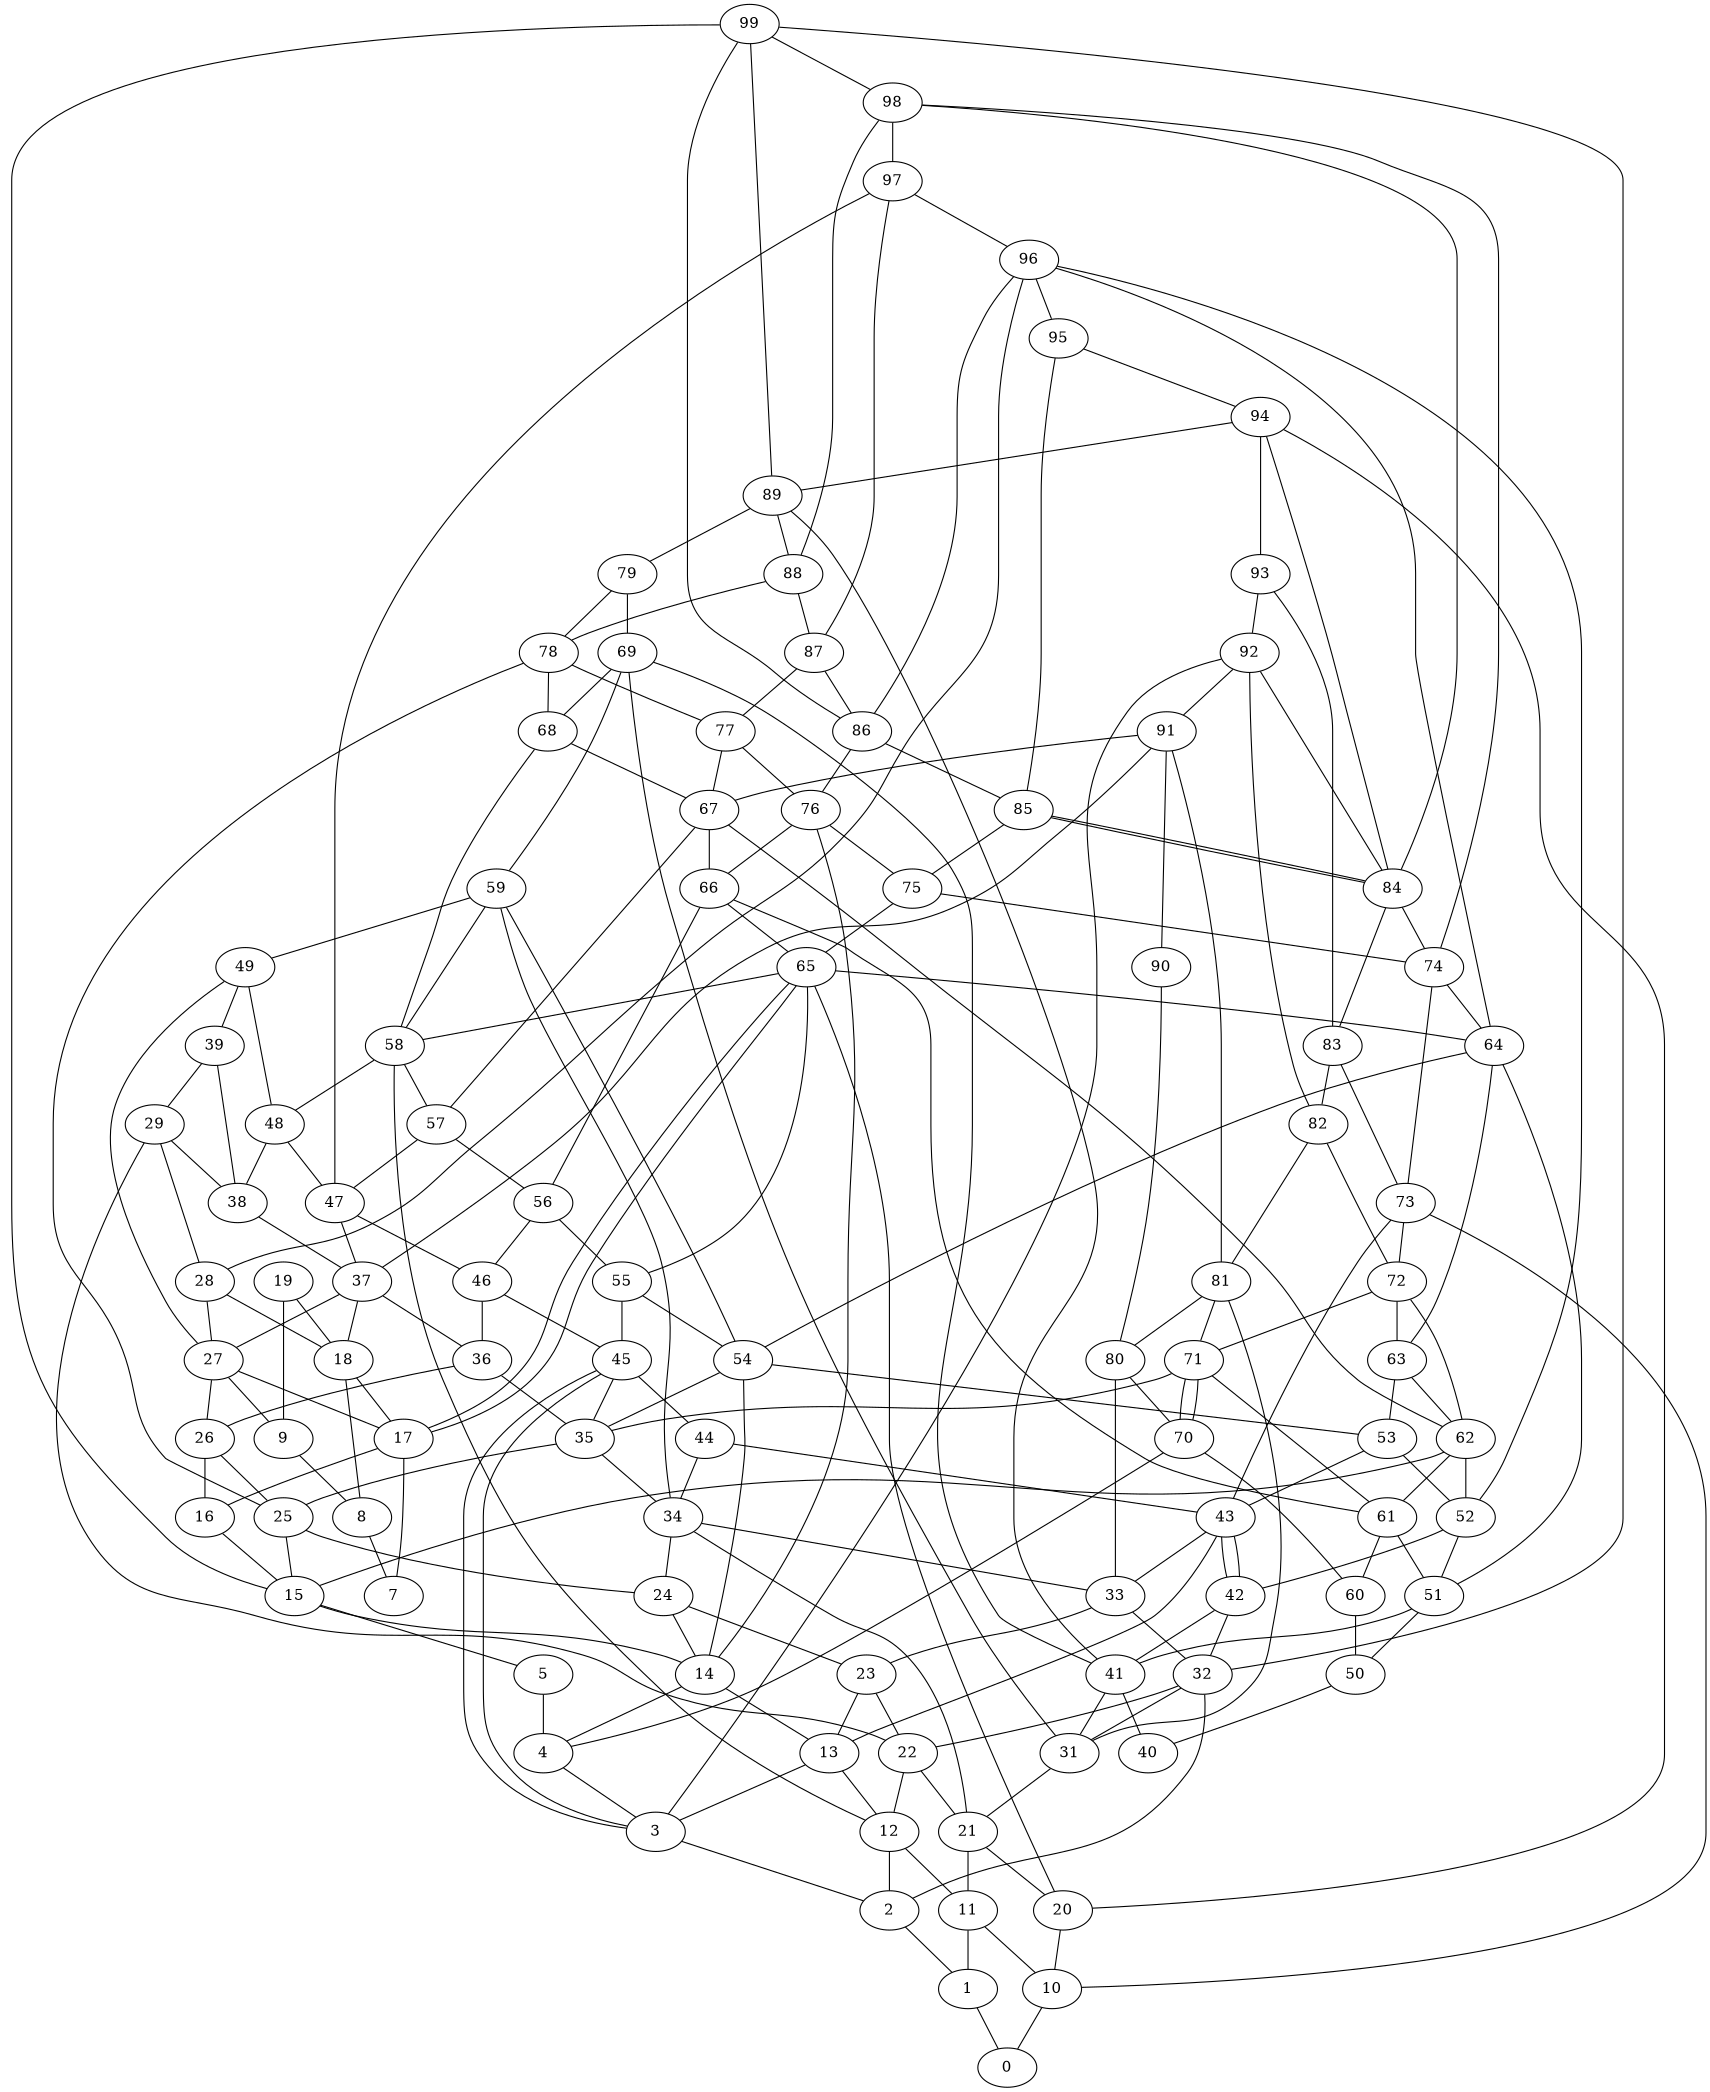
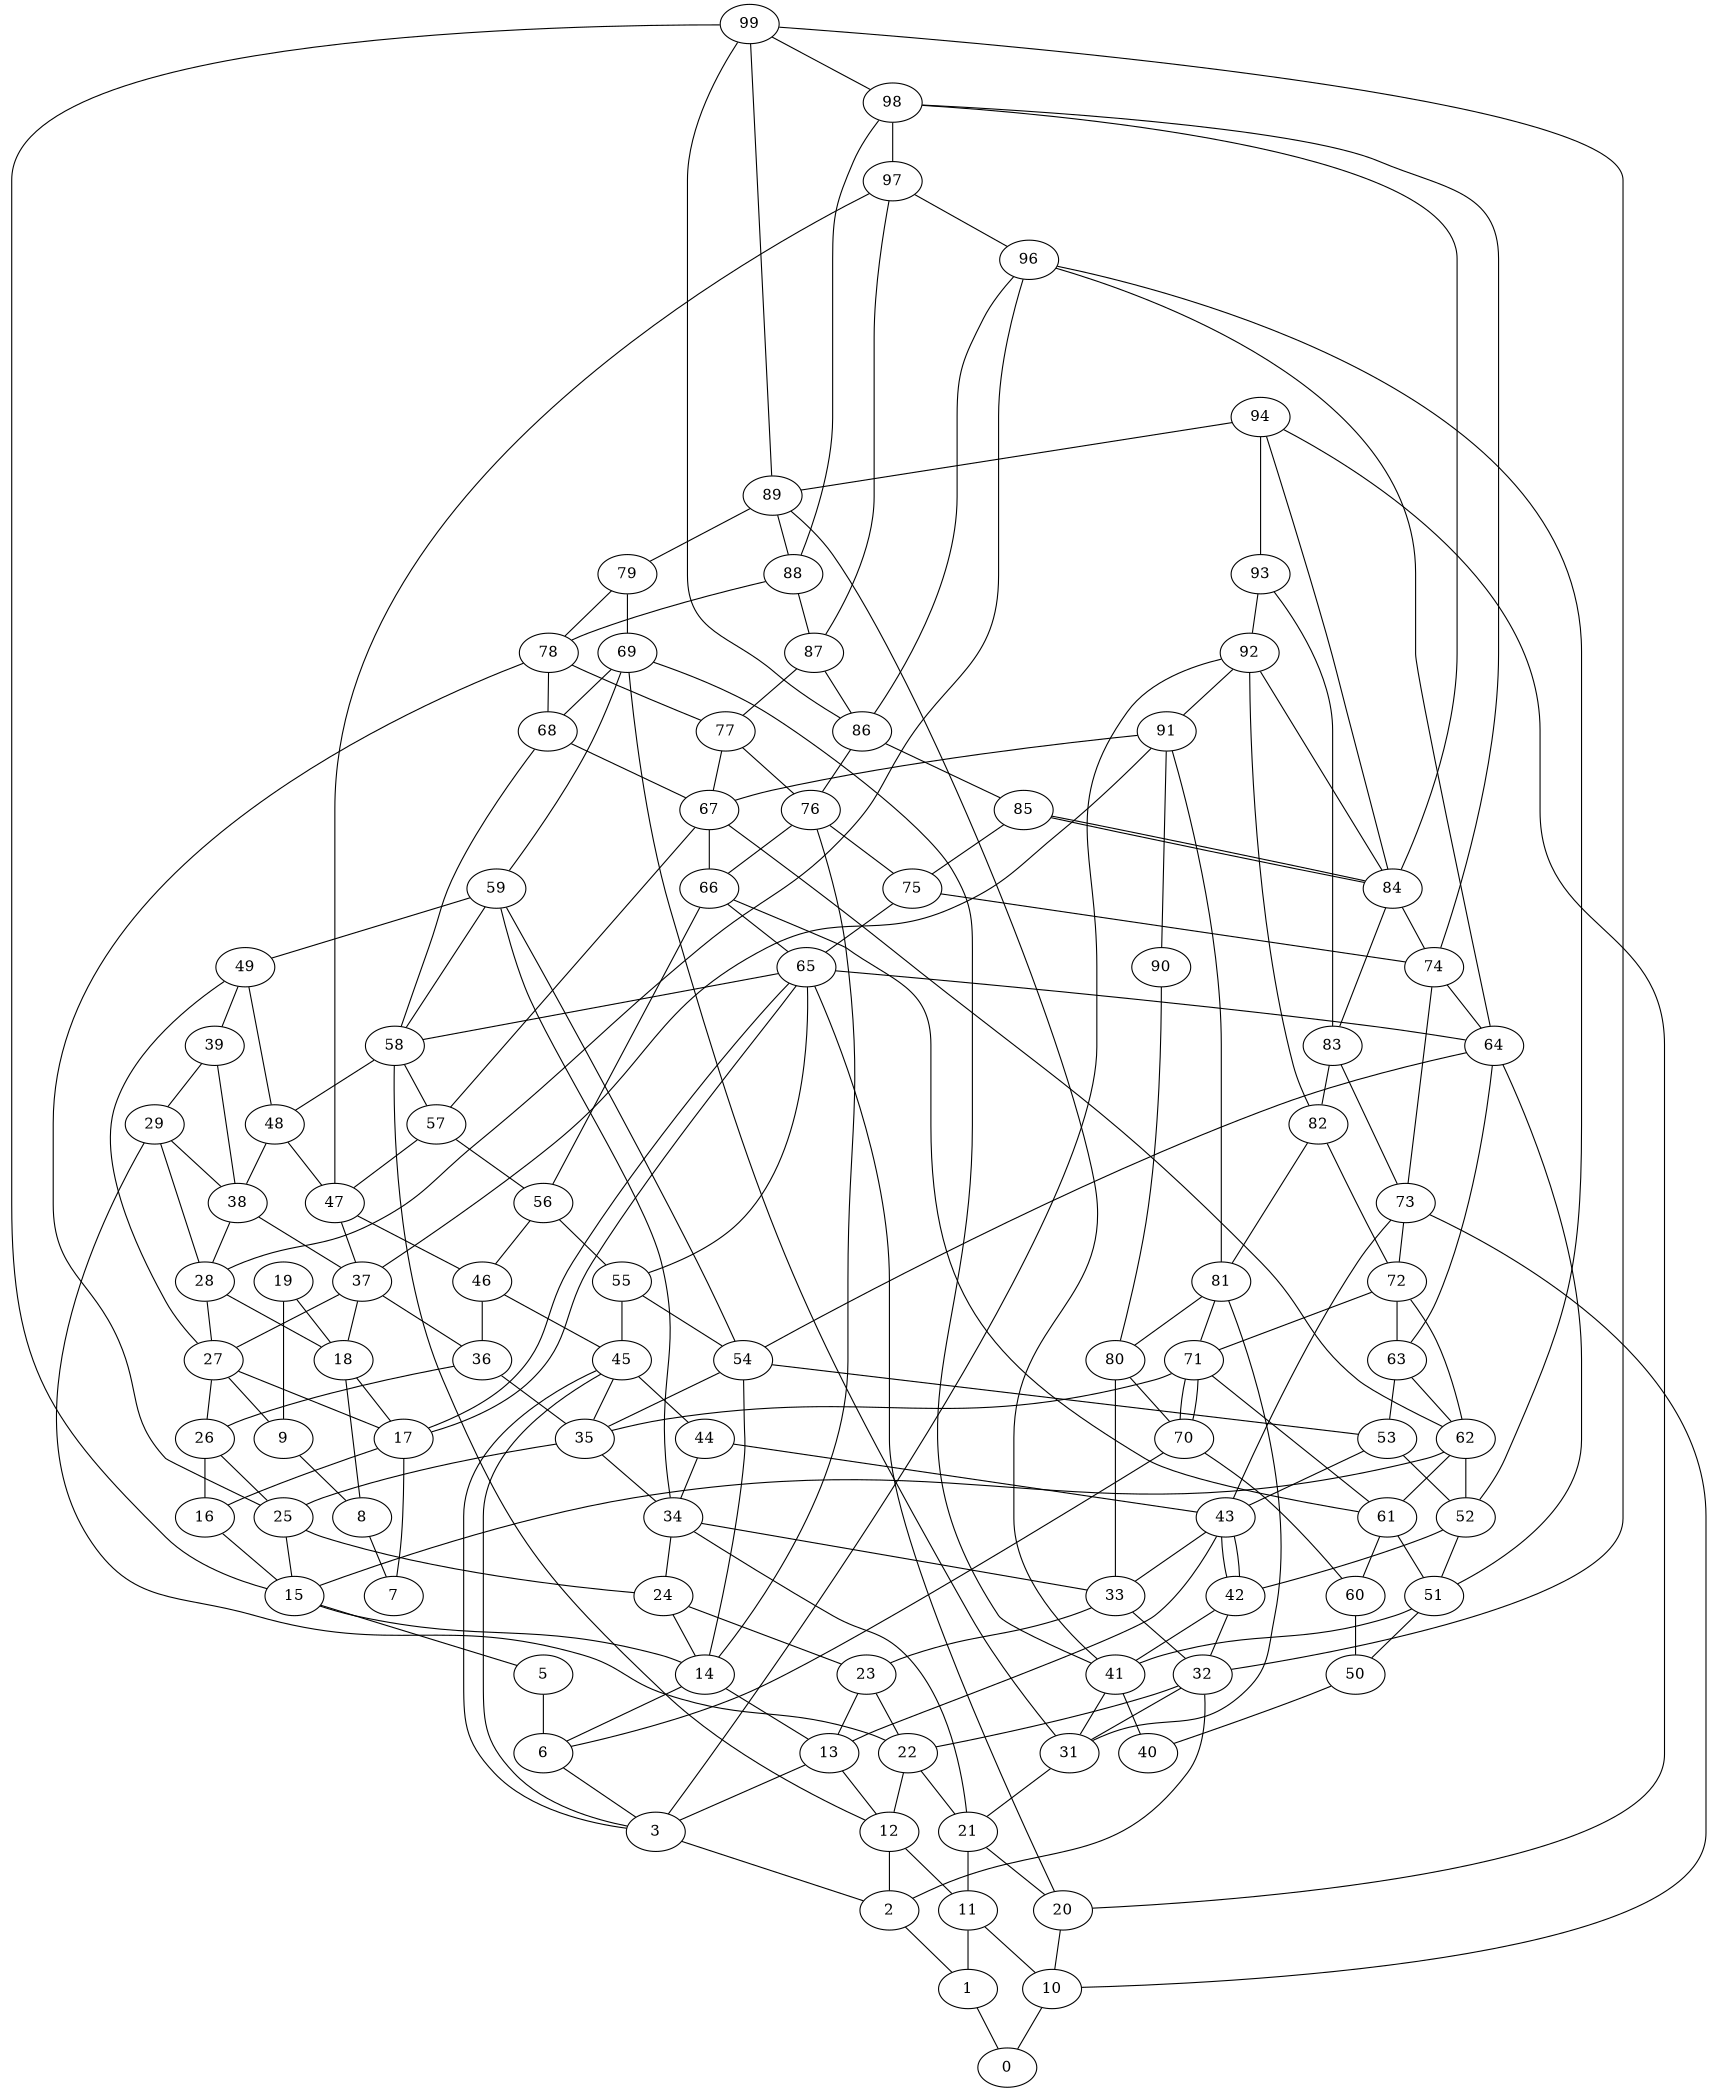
(1059, 338) -> none
none -> (221, 1242)
(543, 1753) -> (543, 1753)
